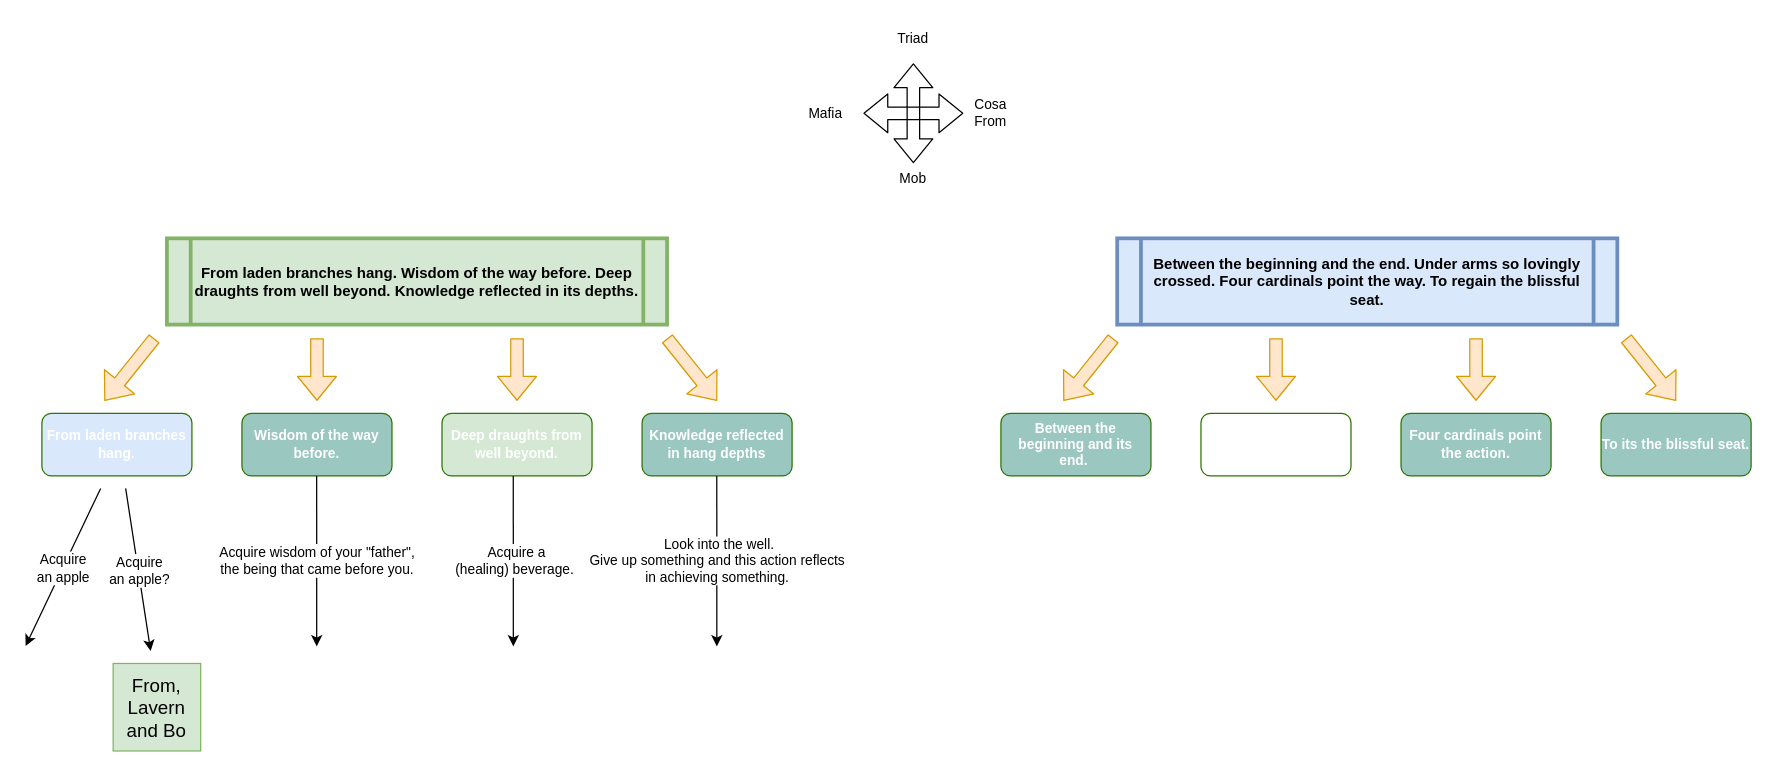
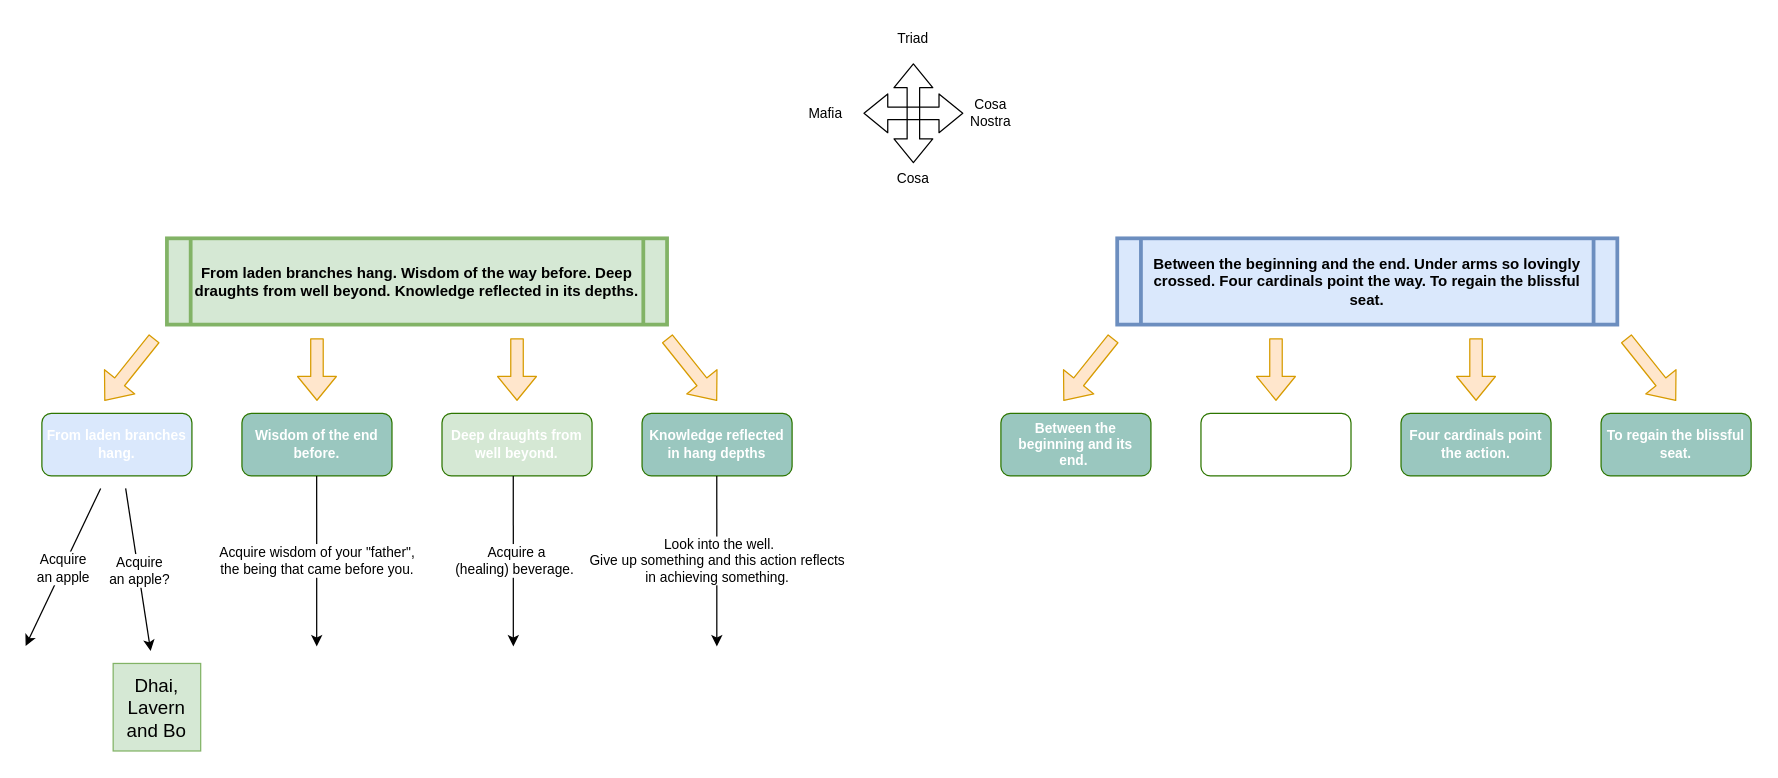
(991, 113) -> (991, 113)
(913, 178) -> (913, 178)
(317, 444) -> (317, 444)
(1676, 444) -> (1676, 444)
(157, 707) -> (157, 707)
